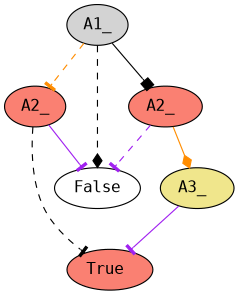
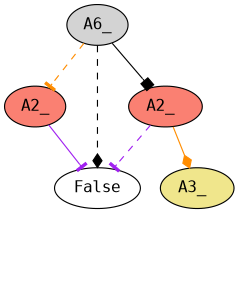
(97, 25) -> (97, 25)
(110, 270) -> none
